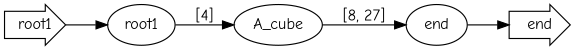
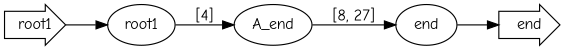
(278, 25) -> (273, 25)
